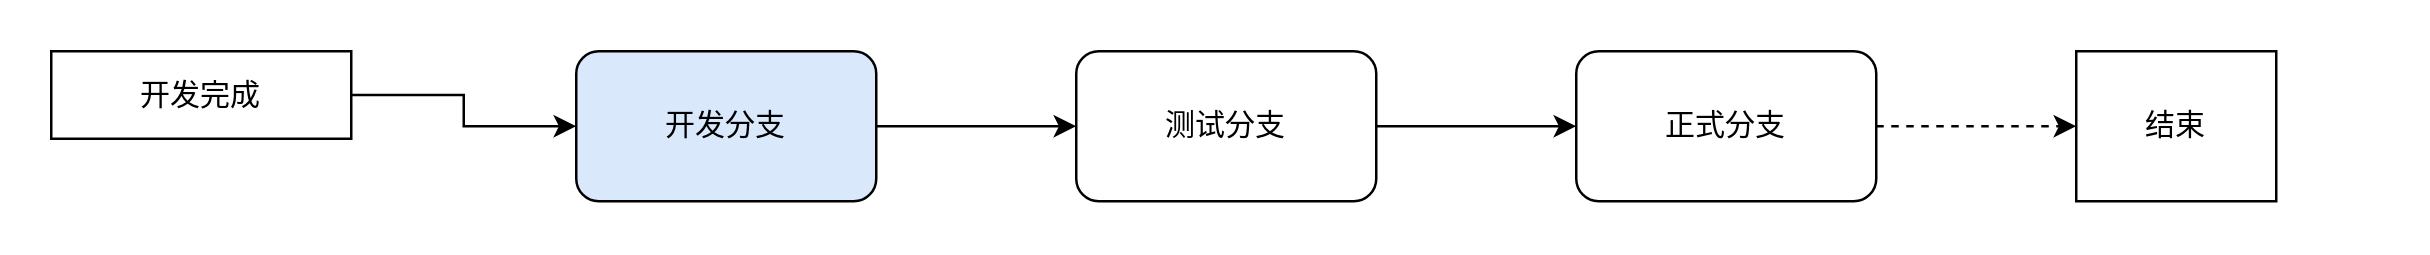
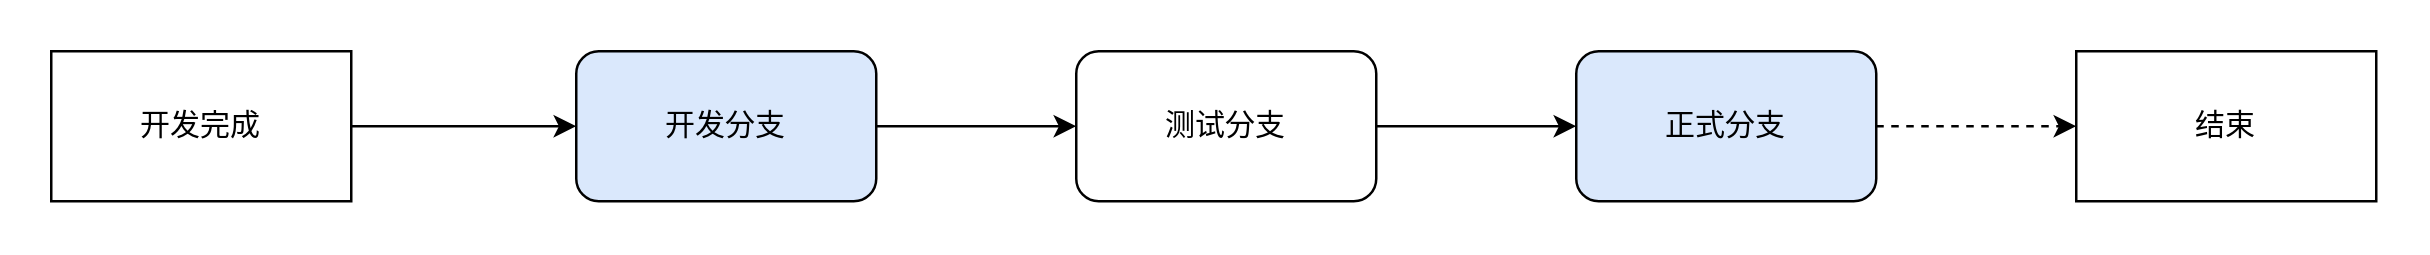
(201, 95) -> (201, 126)
(1726, 126) -> (1726, 126)
(2176, 126) -> (2226, 126)
